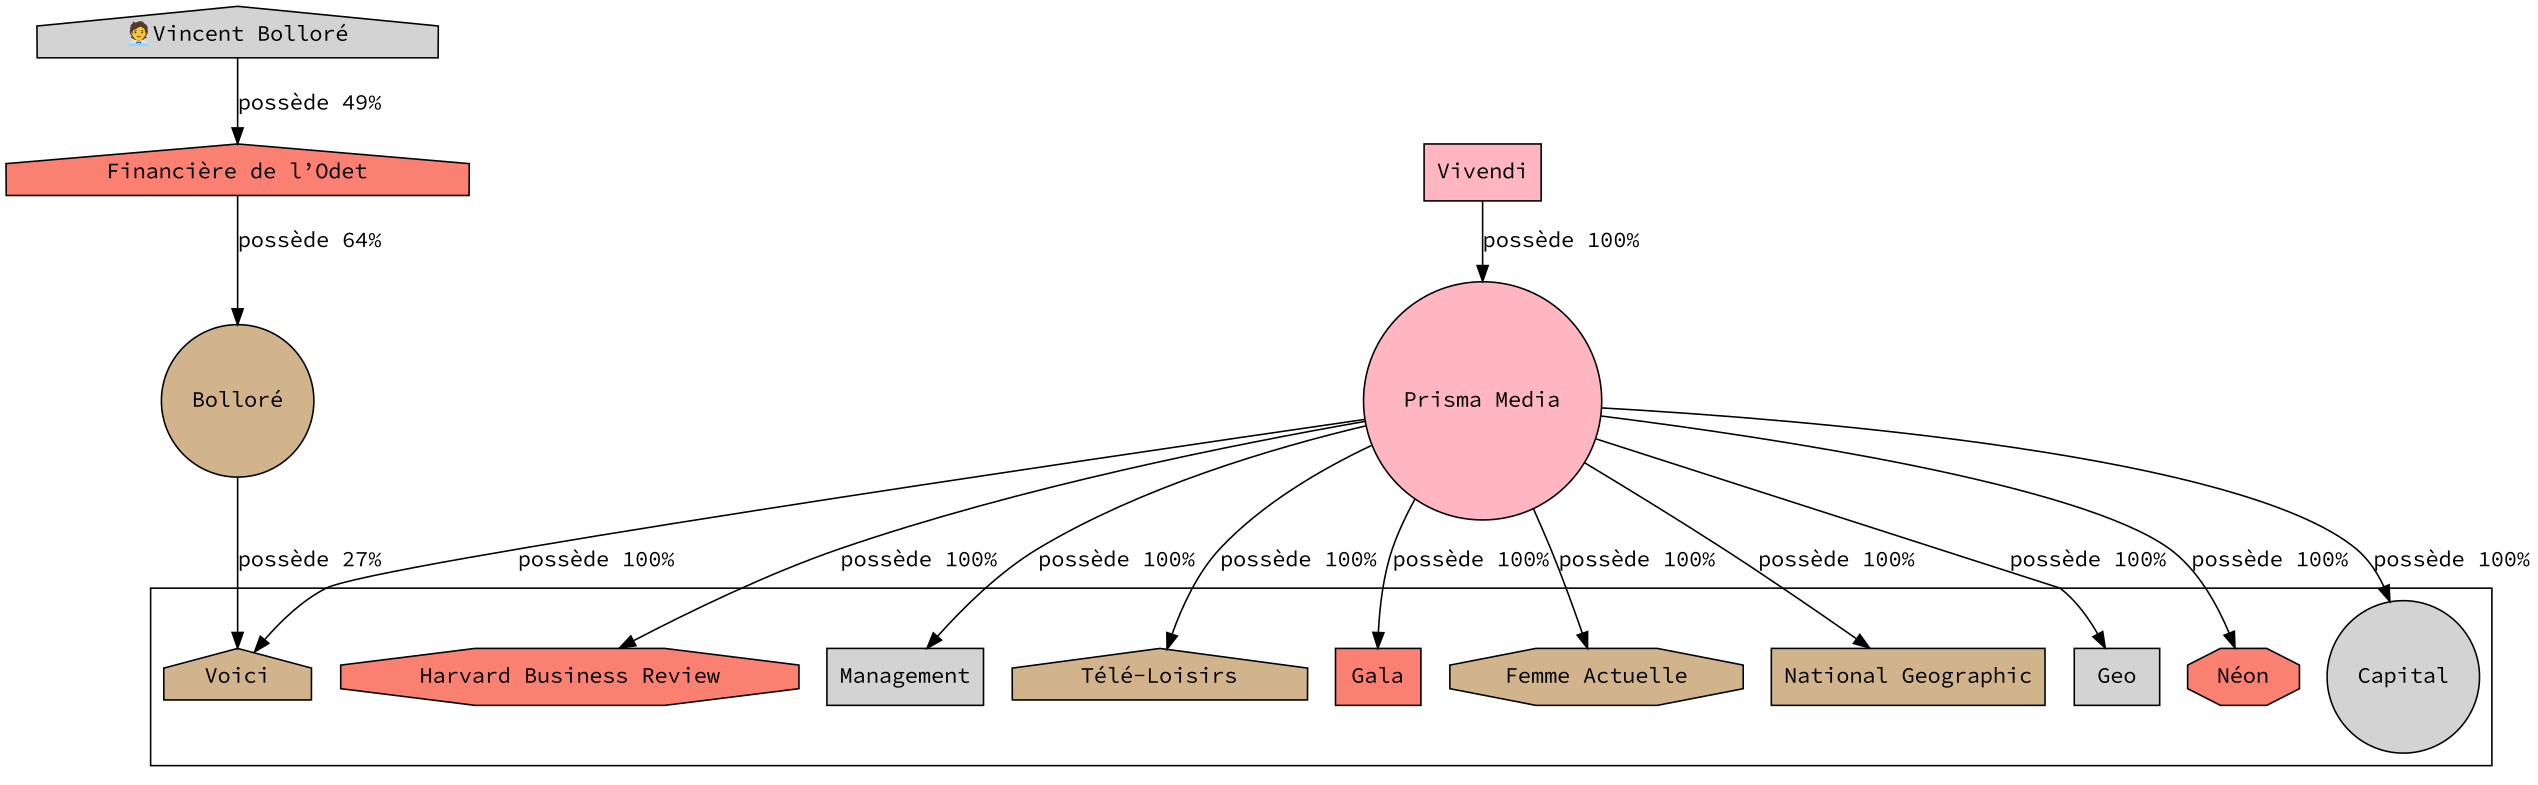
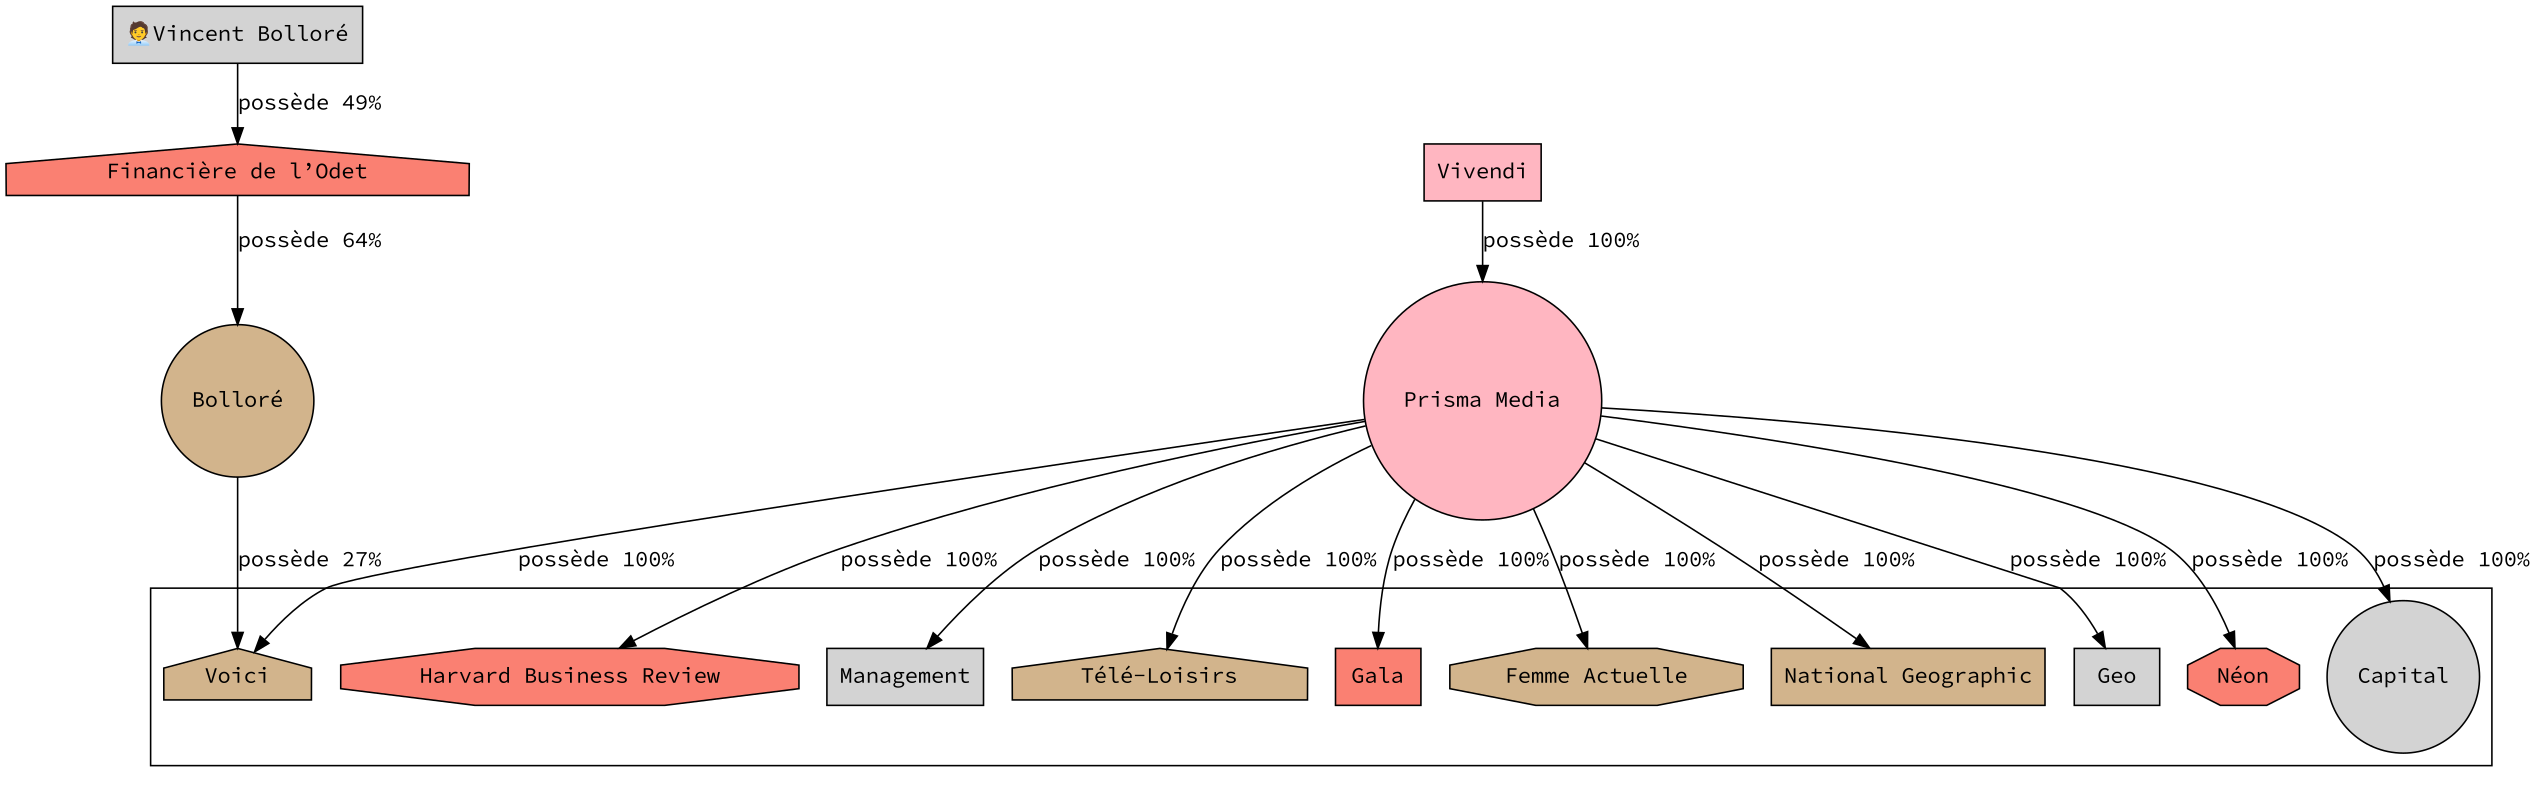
(238, 35) -> (238, 35)
